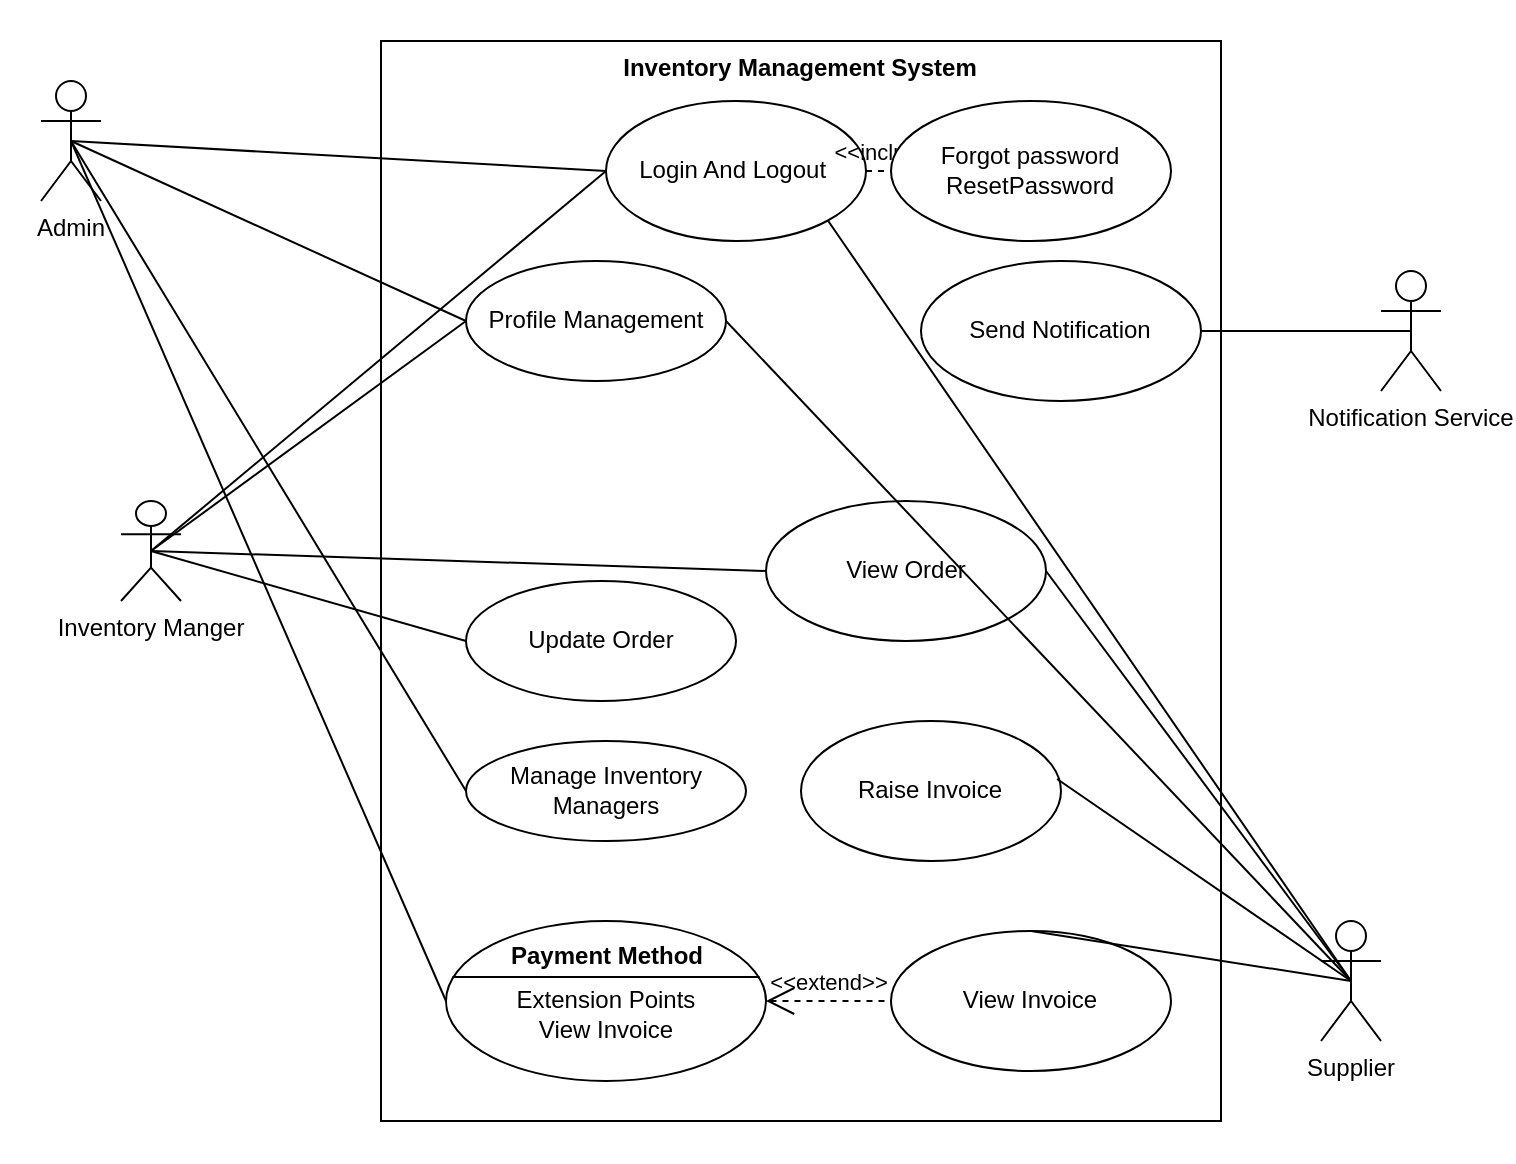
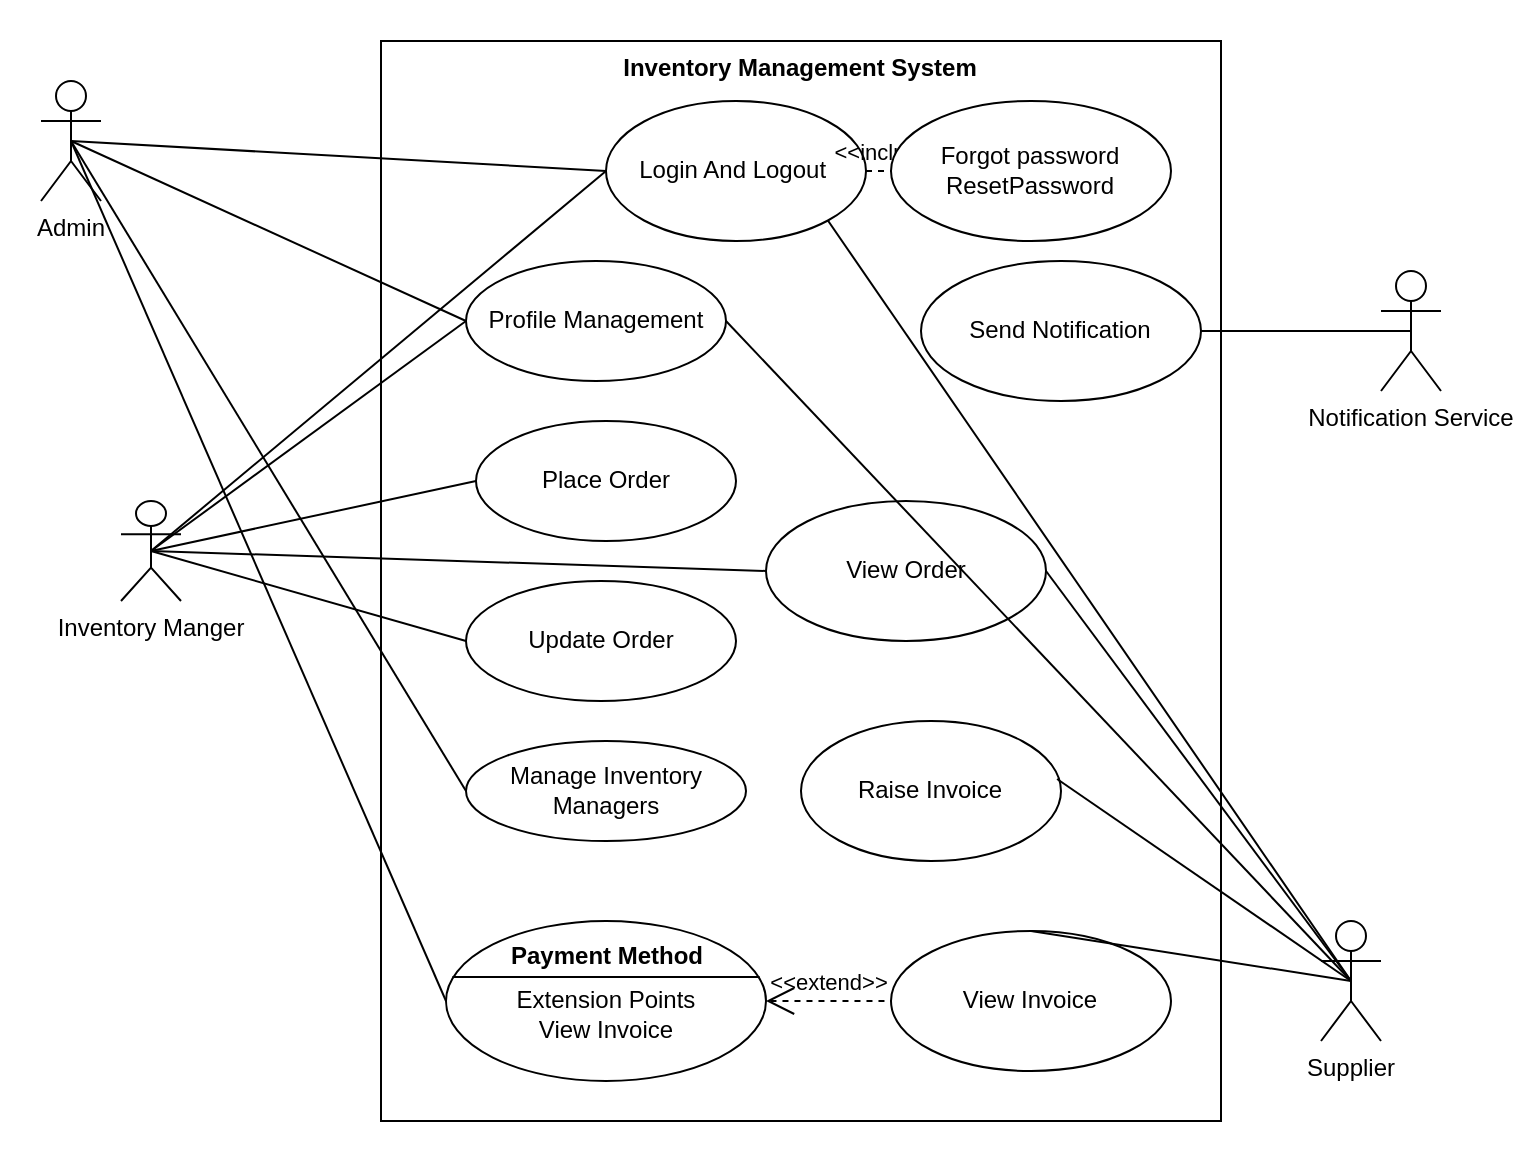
none -> (606, 481)
none -> (390, 500)
